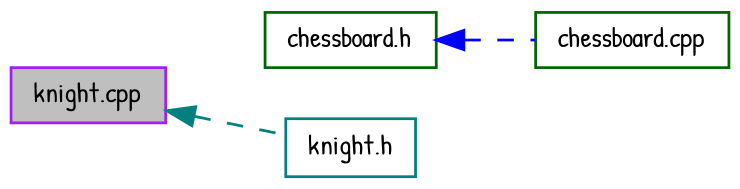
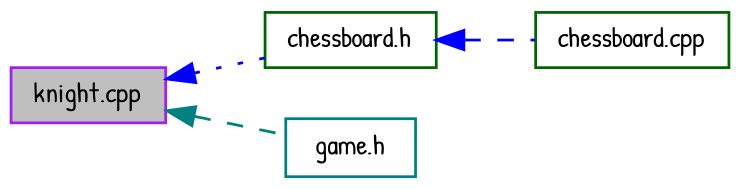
none -> (230, 65)
(351, 148) -> (351, 148)
